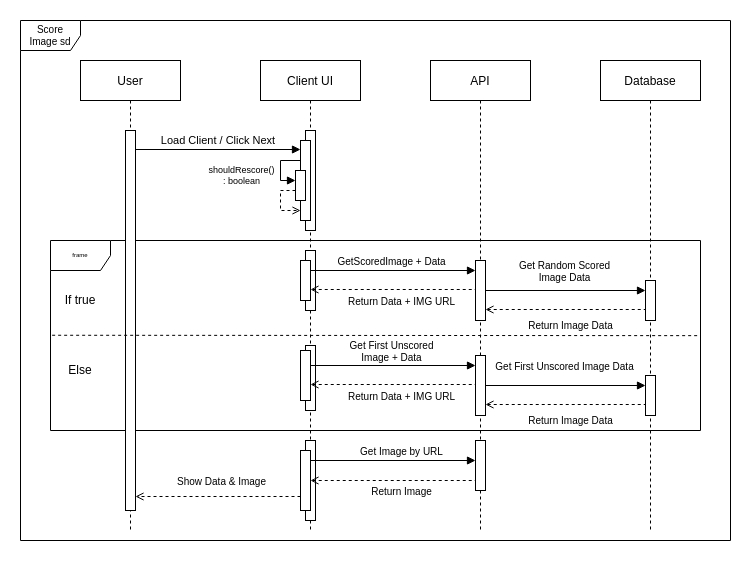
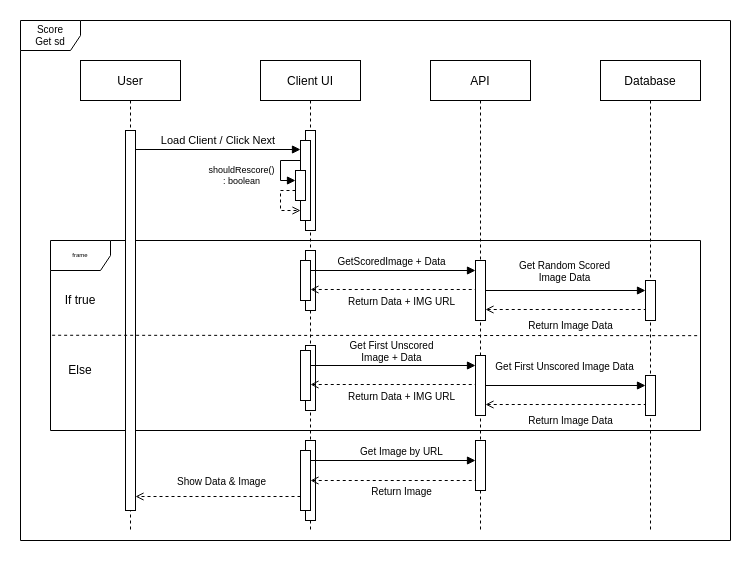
(51, 36) -> (51, 36)
